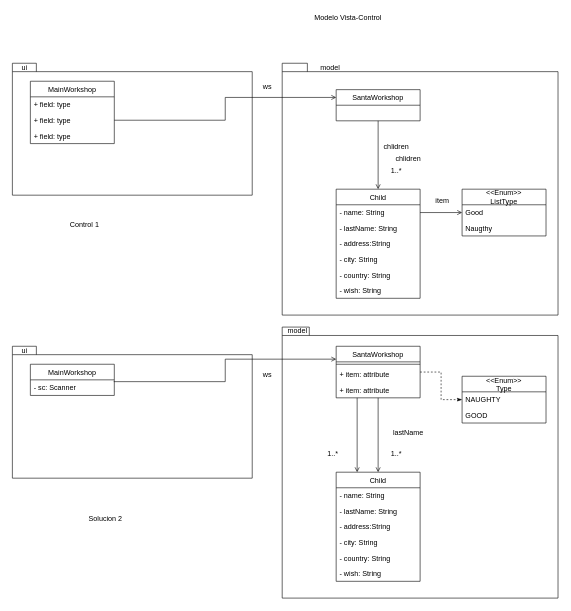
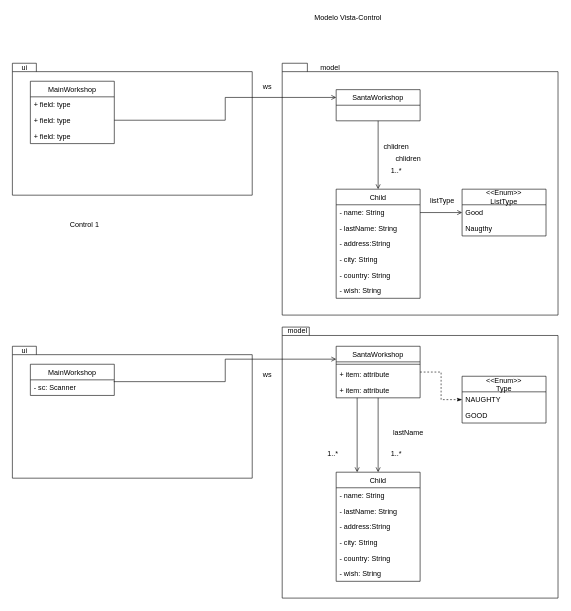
(442, 201) -> (442, 201)
(105, 519) -> none
